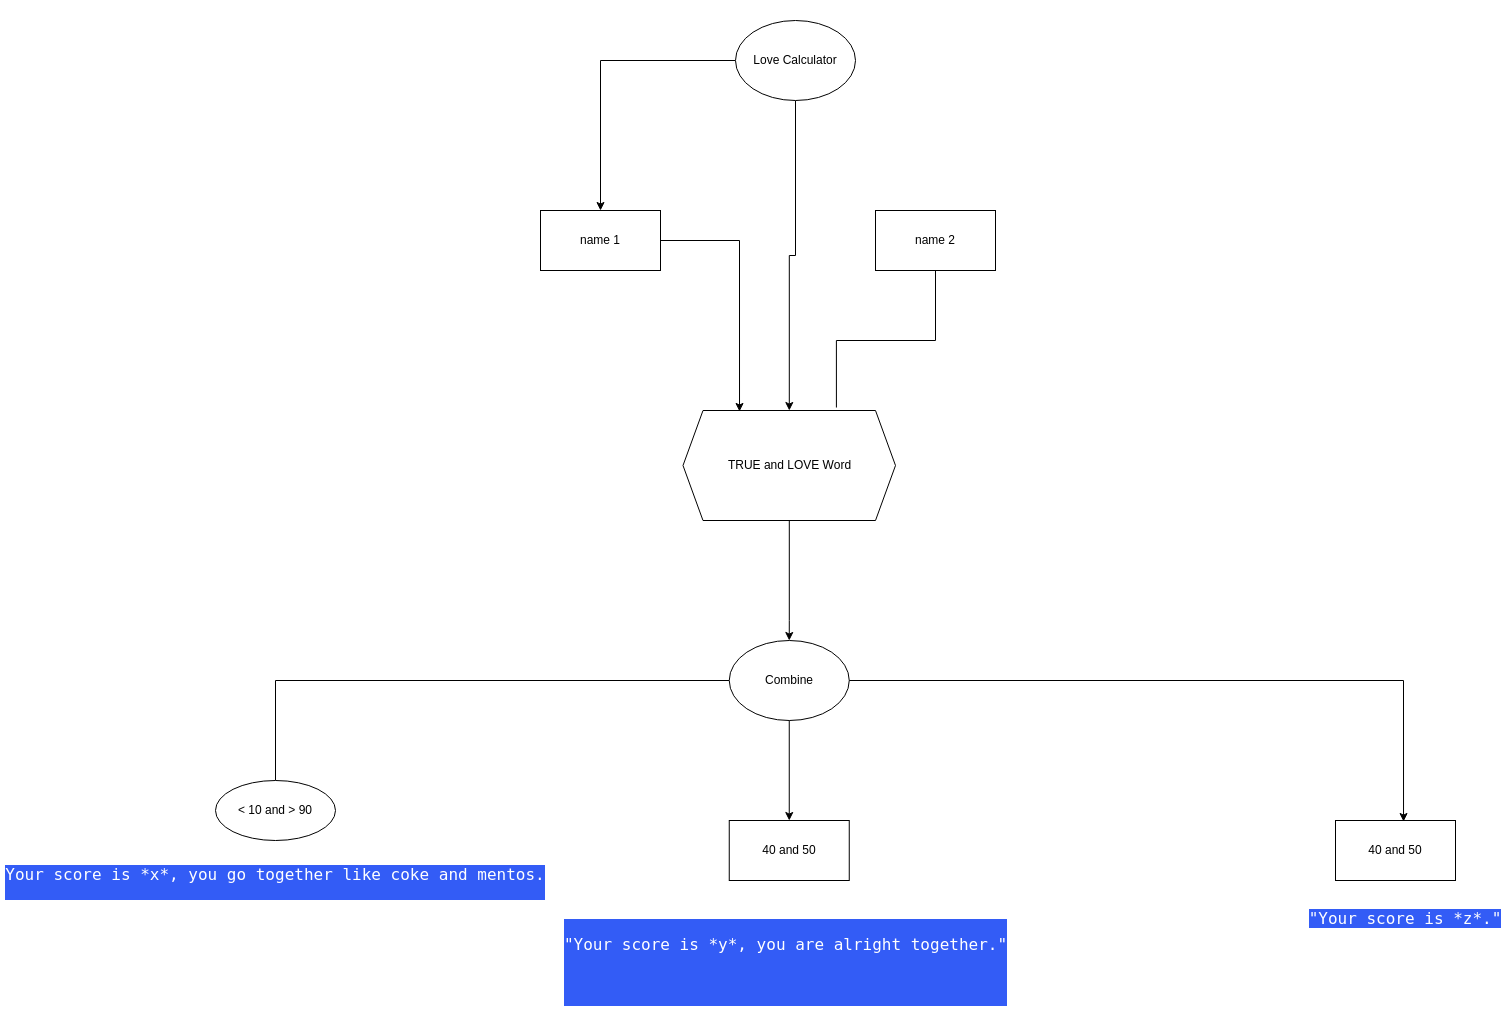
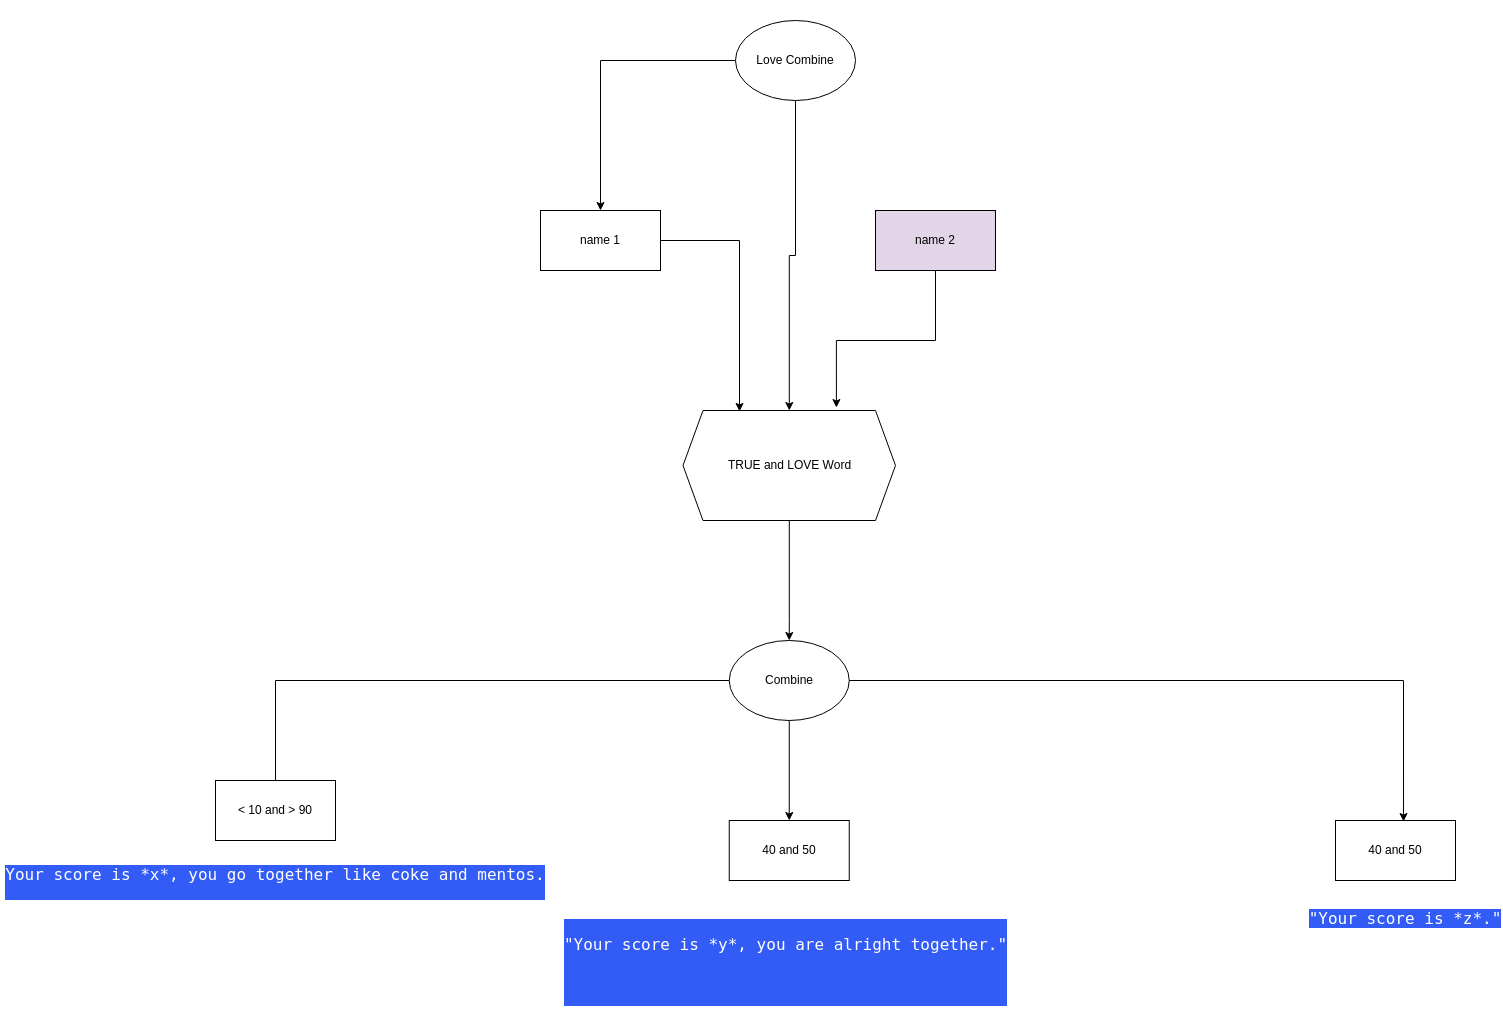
(796, 61) -> (796, 61)
(936, 241) -> (936, 241)
(836, 402) -> (836, 399)
(276, 811) -> (276, 811)
